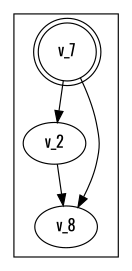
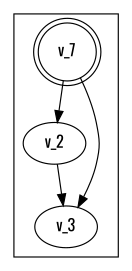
(66, 227) -> (66, 227)
